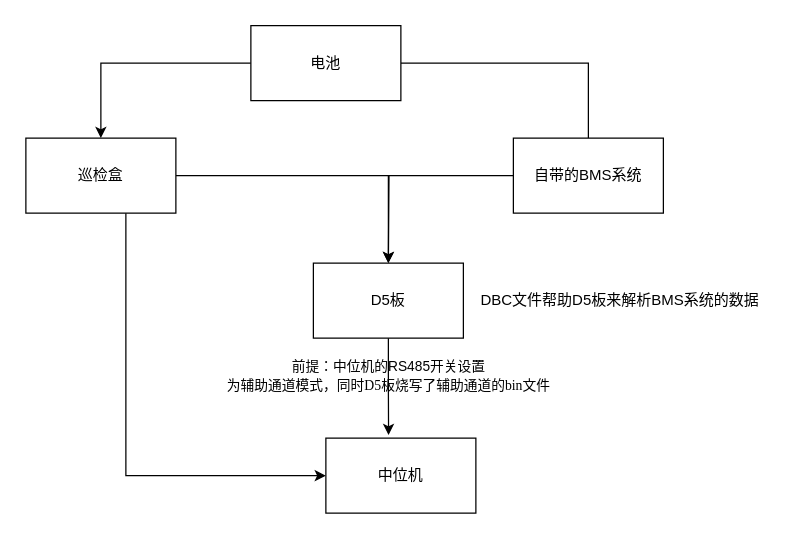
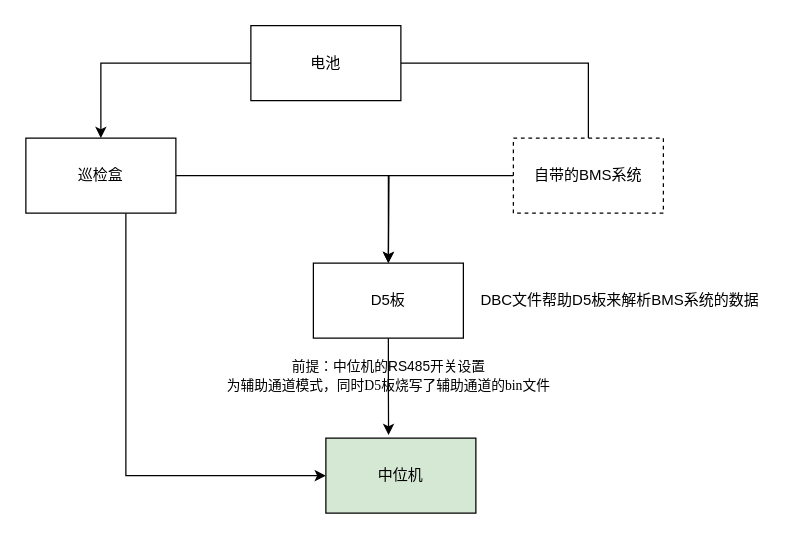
(588, 176) -> (588, 176)
(401, 476) -> (401, 476)
